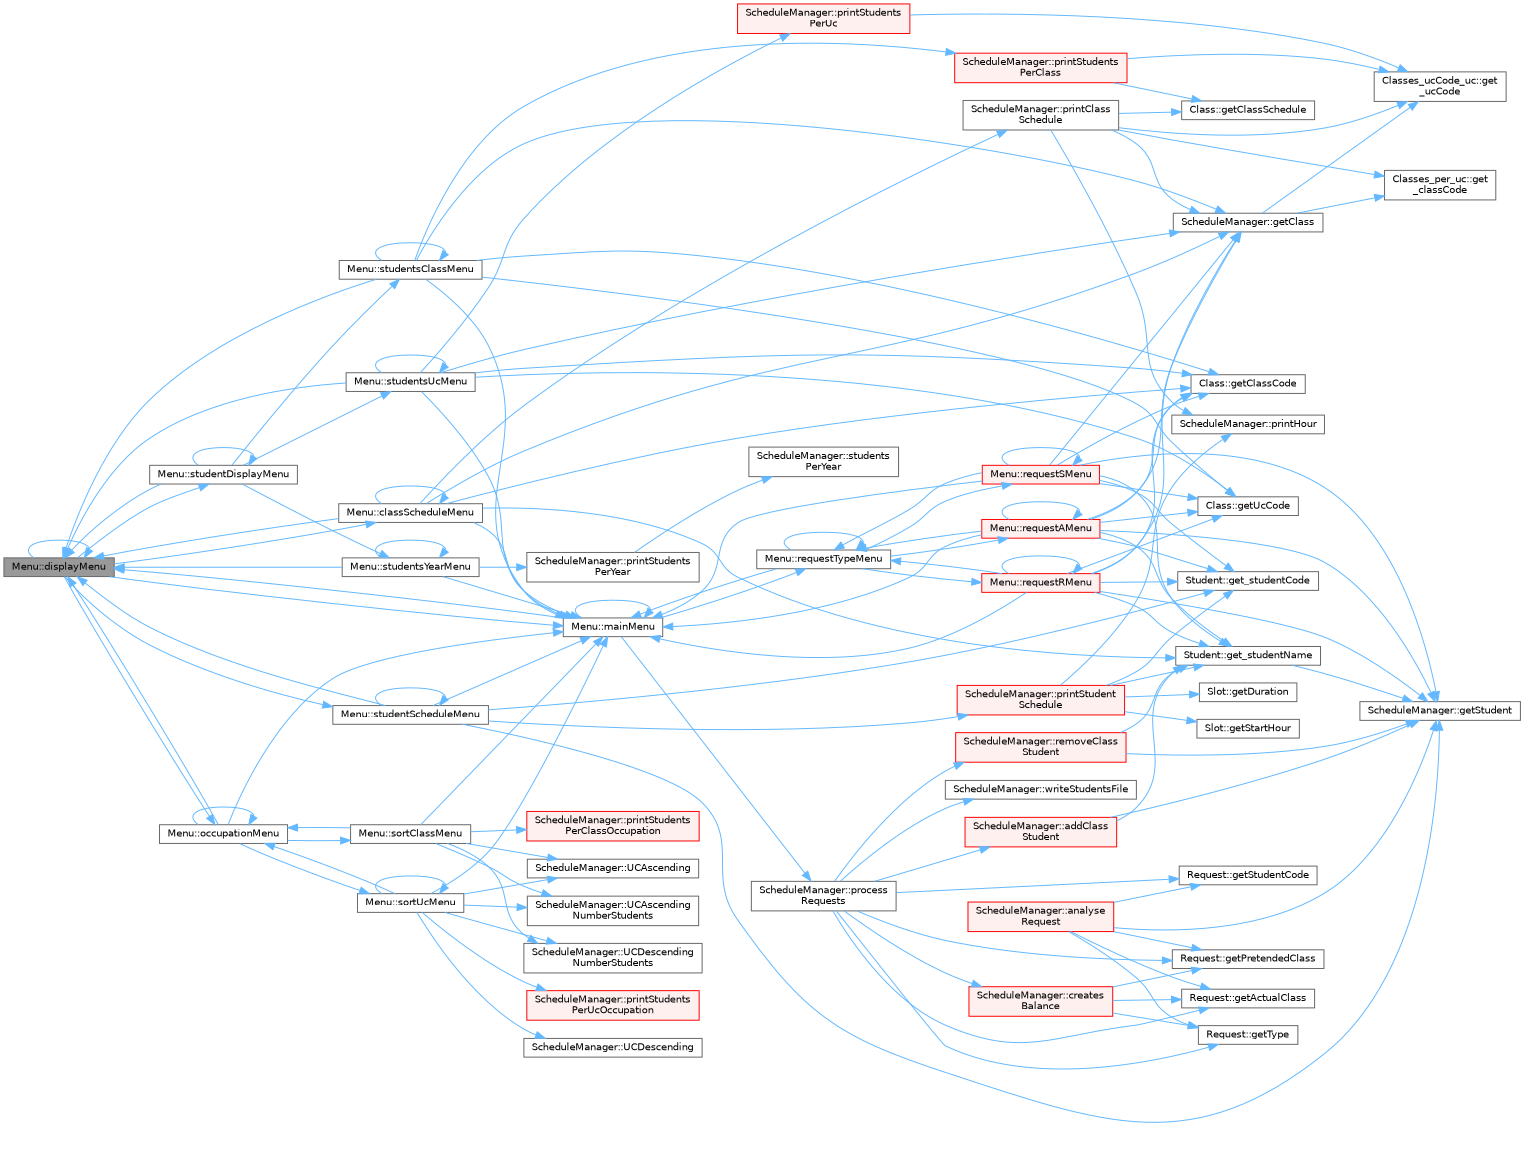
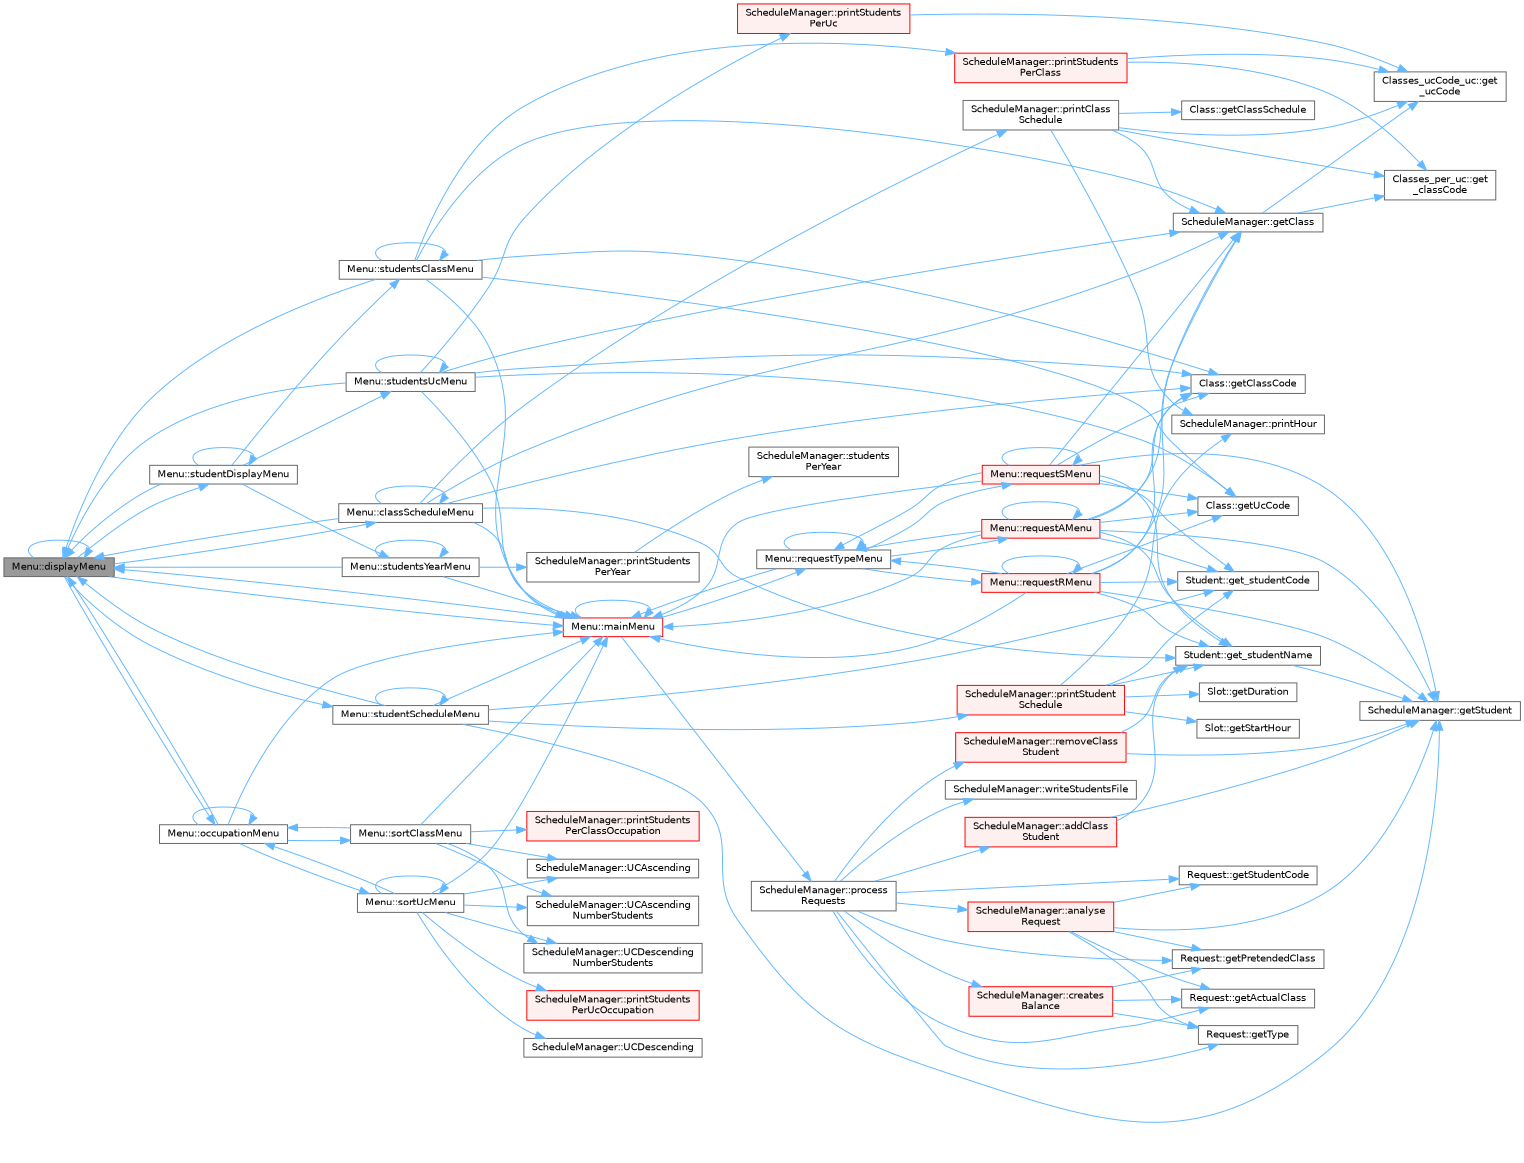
(1153, 91) -> (1286, 79)
(613, 627) -> (613, 627)
none -> (927, 906)
